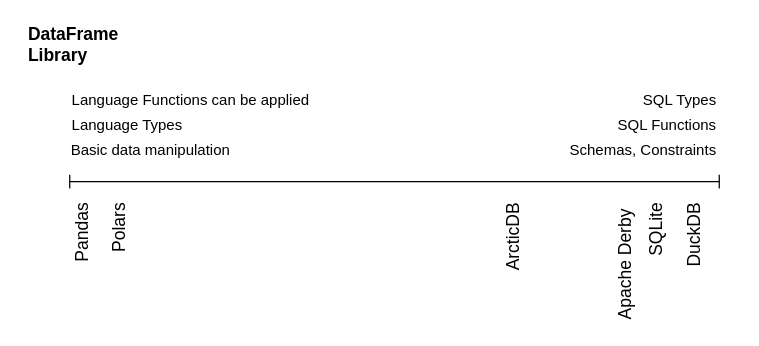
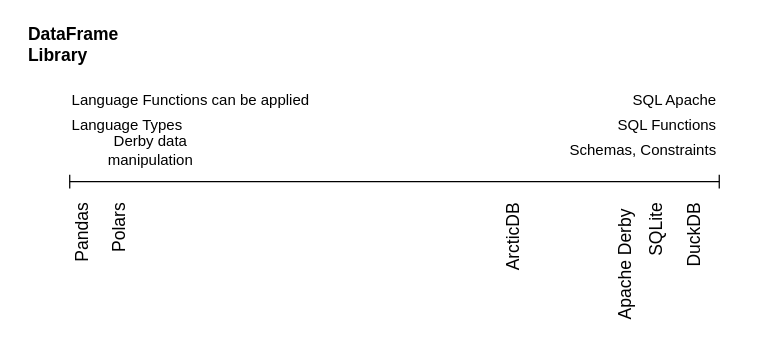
(681, 101) -> (677, 101)
(151, 151) -> (151, 151)
